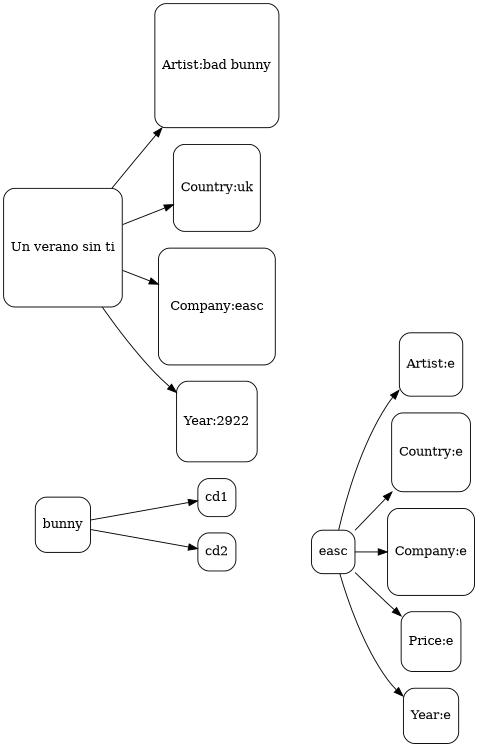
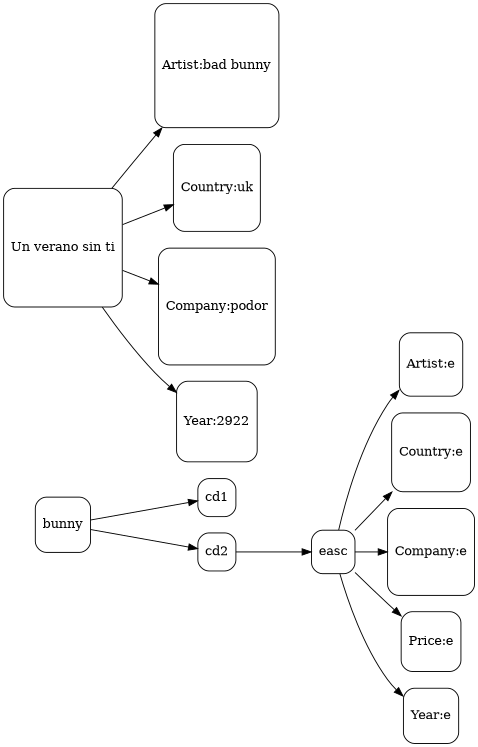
(217, 307) -> (217, 307)
none -> (269, 552)
